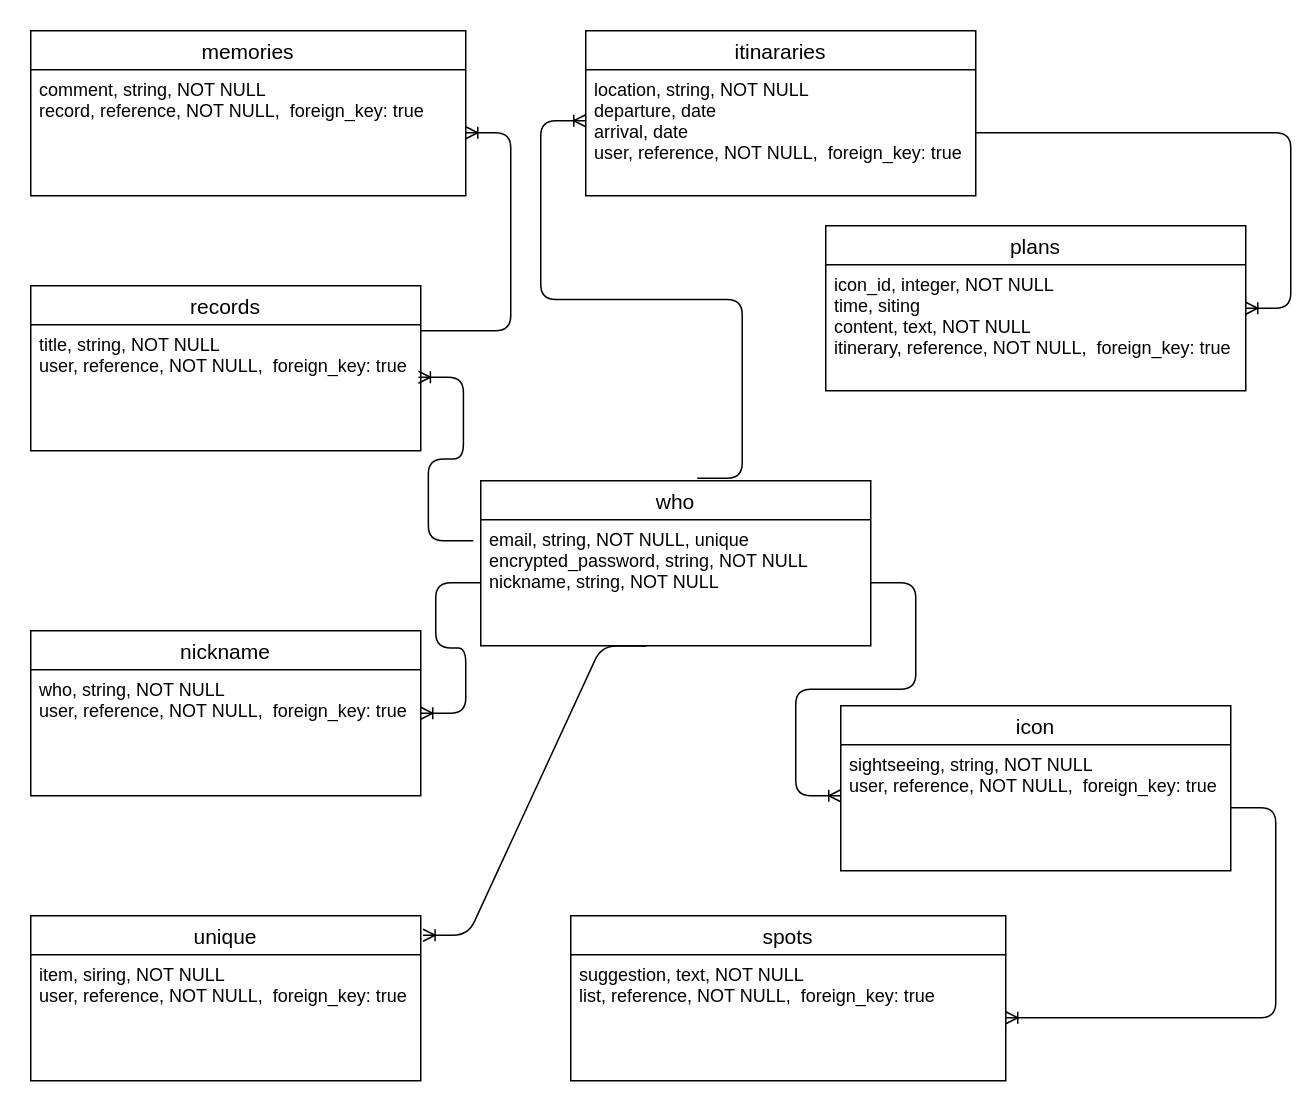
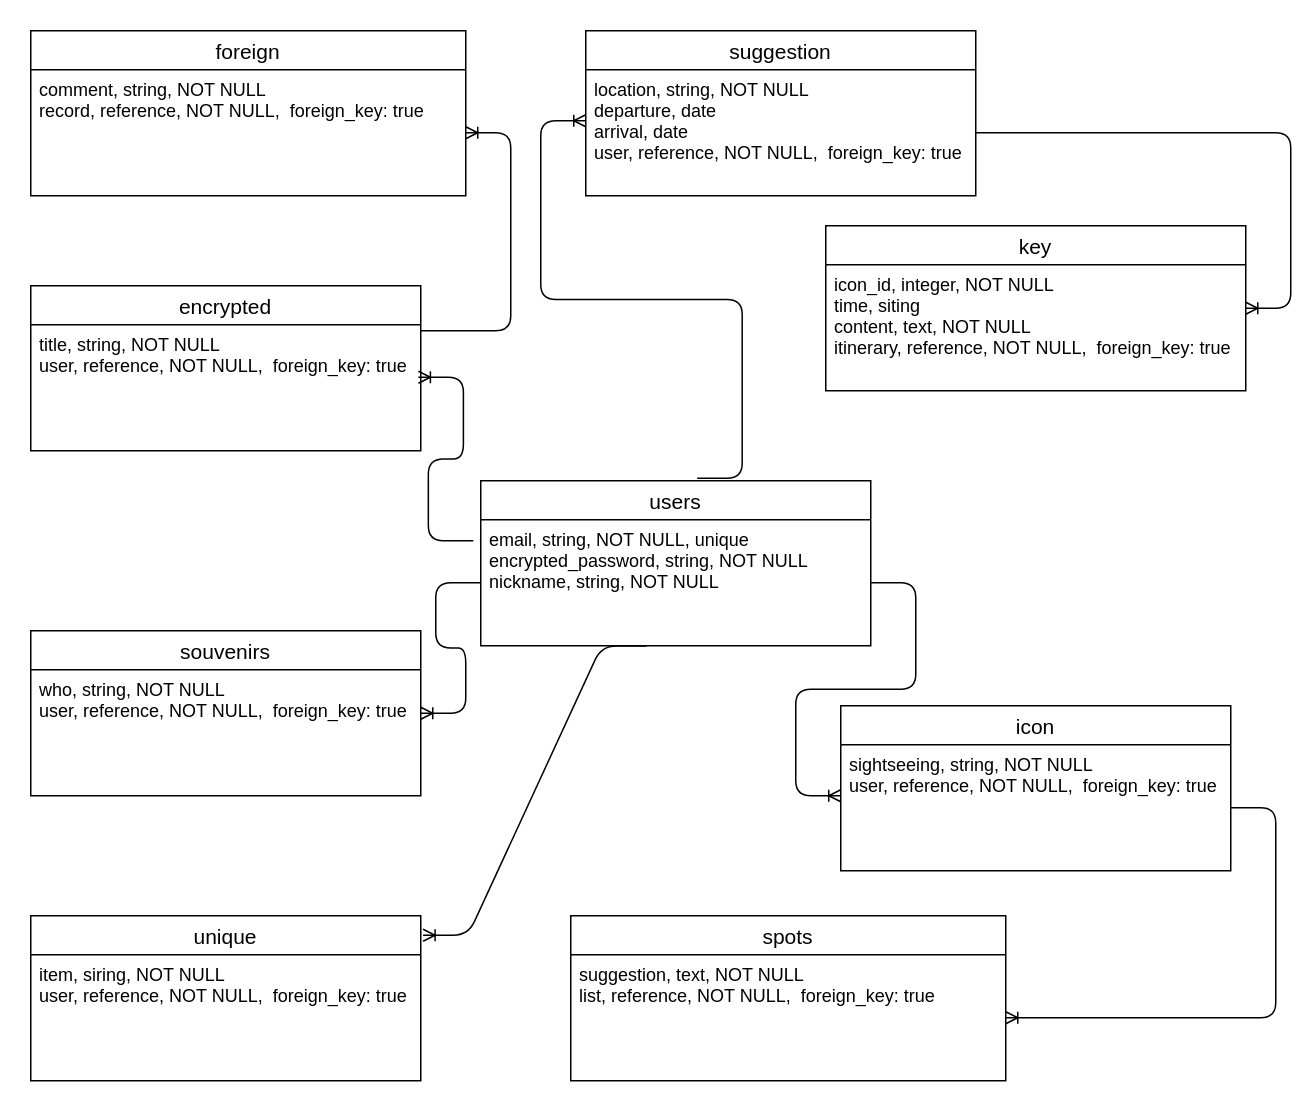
(248, 52) -> (248, 52)
(780, 52) -> (780, 52)
(1035, 247) -> (1035, 247)
(225, 307) -> (225, 307)
(675, 502) -> (675, 502)
(225, 652) -> (225, 652)
